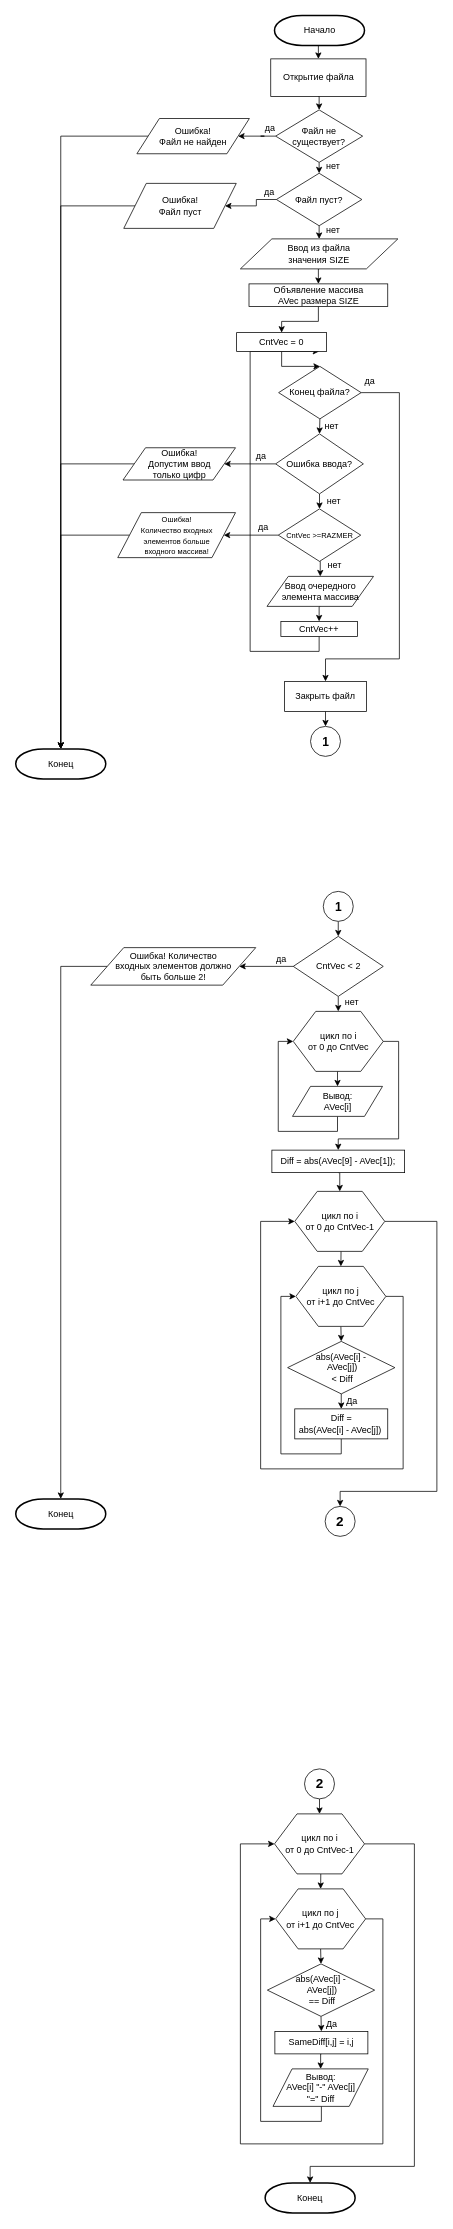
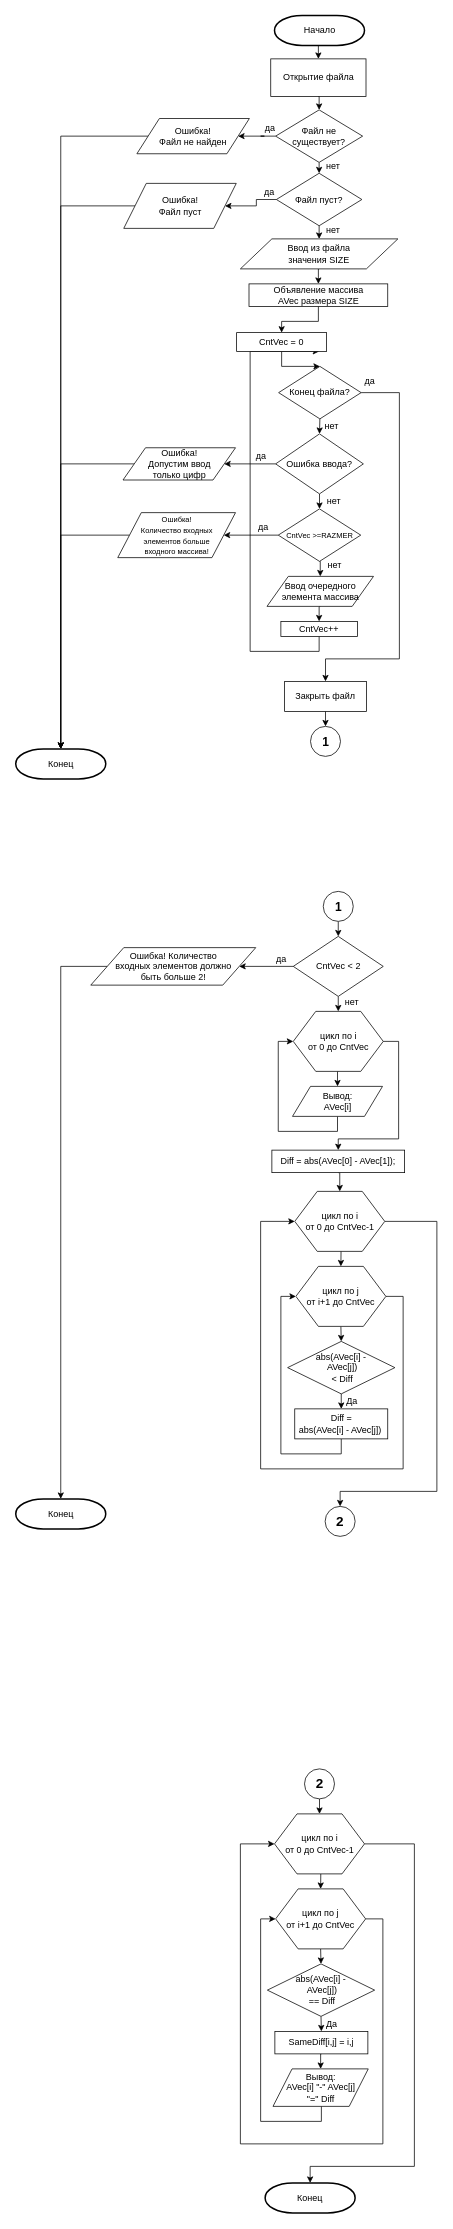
(338, 1161) -> (338, 1161)
